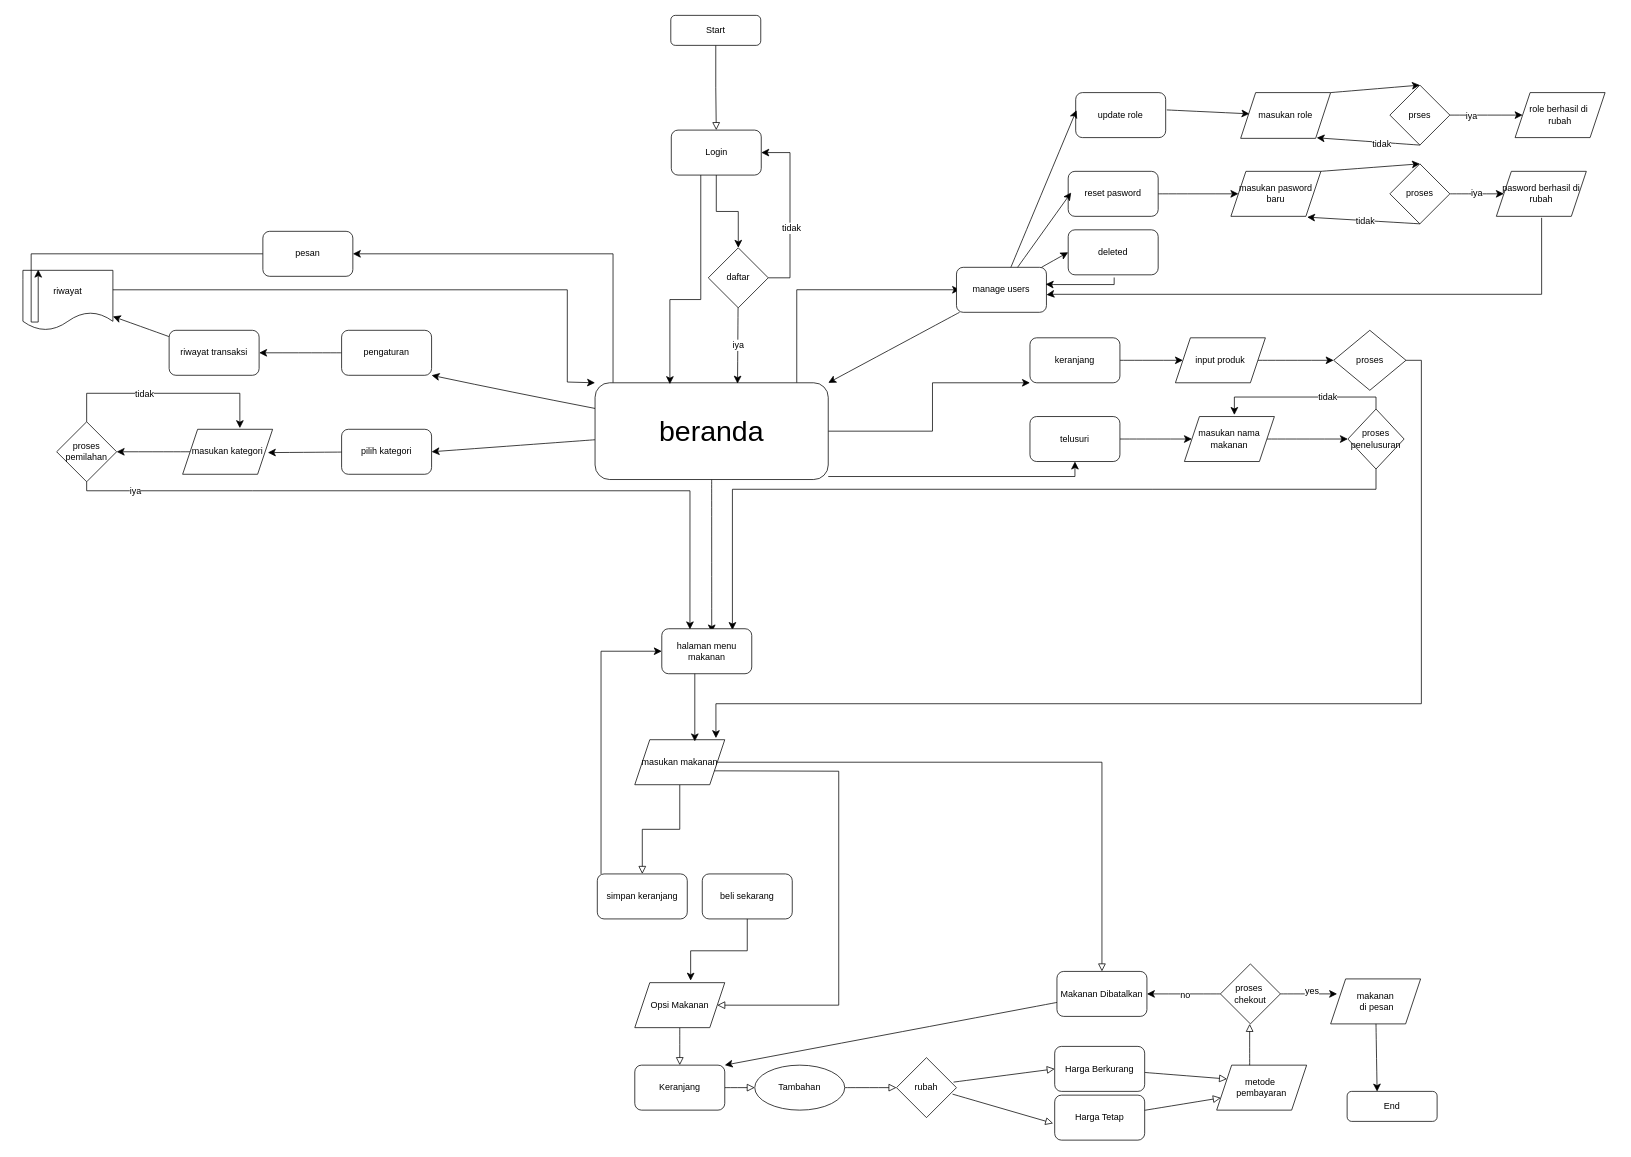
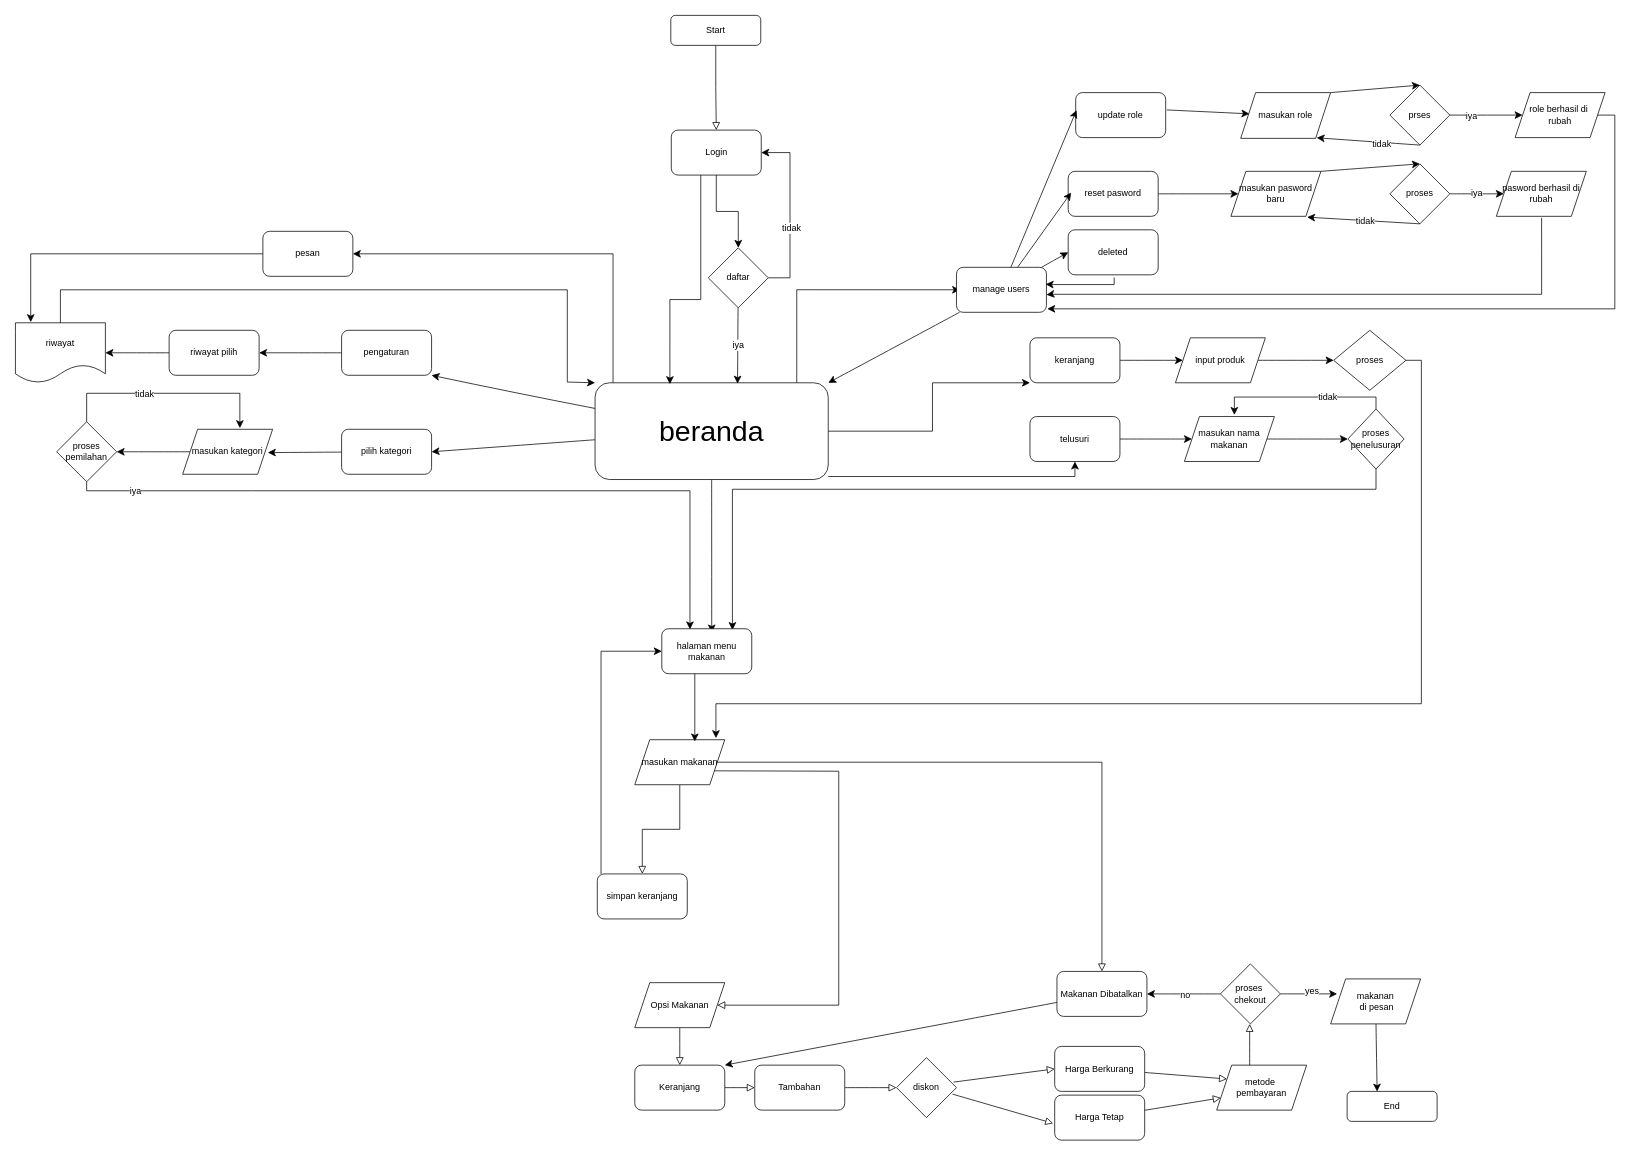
none -> (1615, 212)
(68, 300) -> (60, 353)
(214, 353) -> (214, 353)
(747, 897) -> none
(723, 951) -> none
(800, 1088) -> (800, 1088)
(927, 1088) -> (927, 1088)
